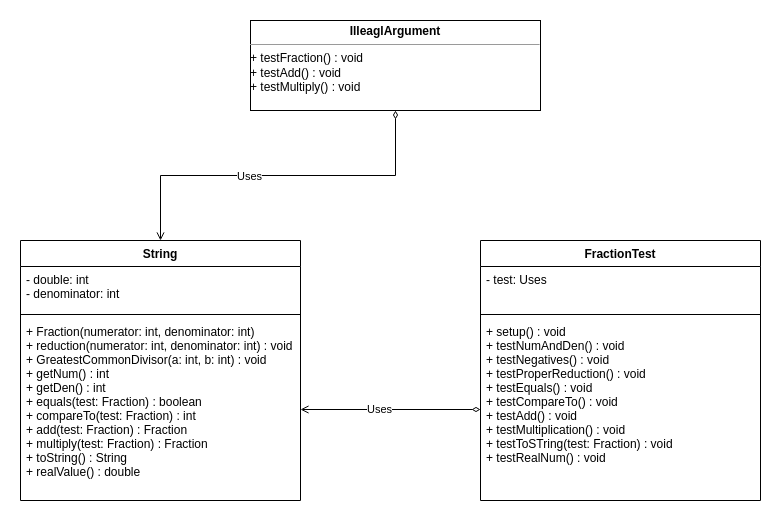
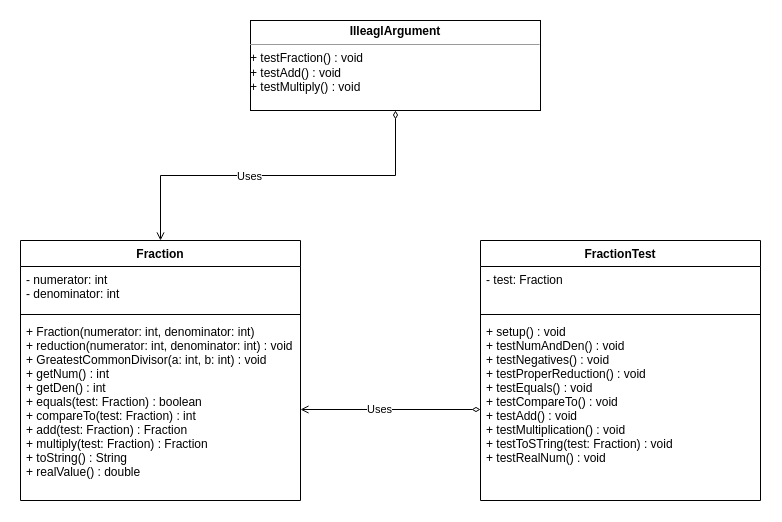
(160, 254) -> (160, 254)
(62, 280) -> (74, 280)
(522, 280) -> (534, 280)
